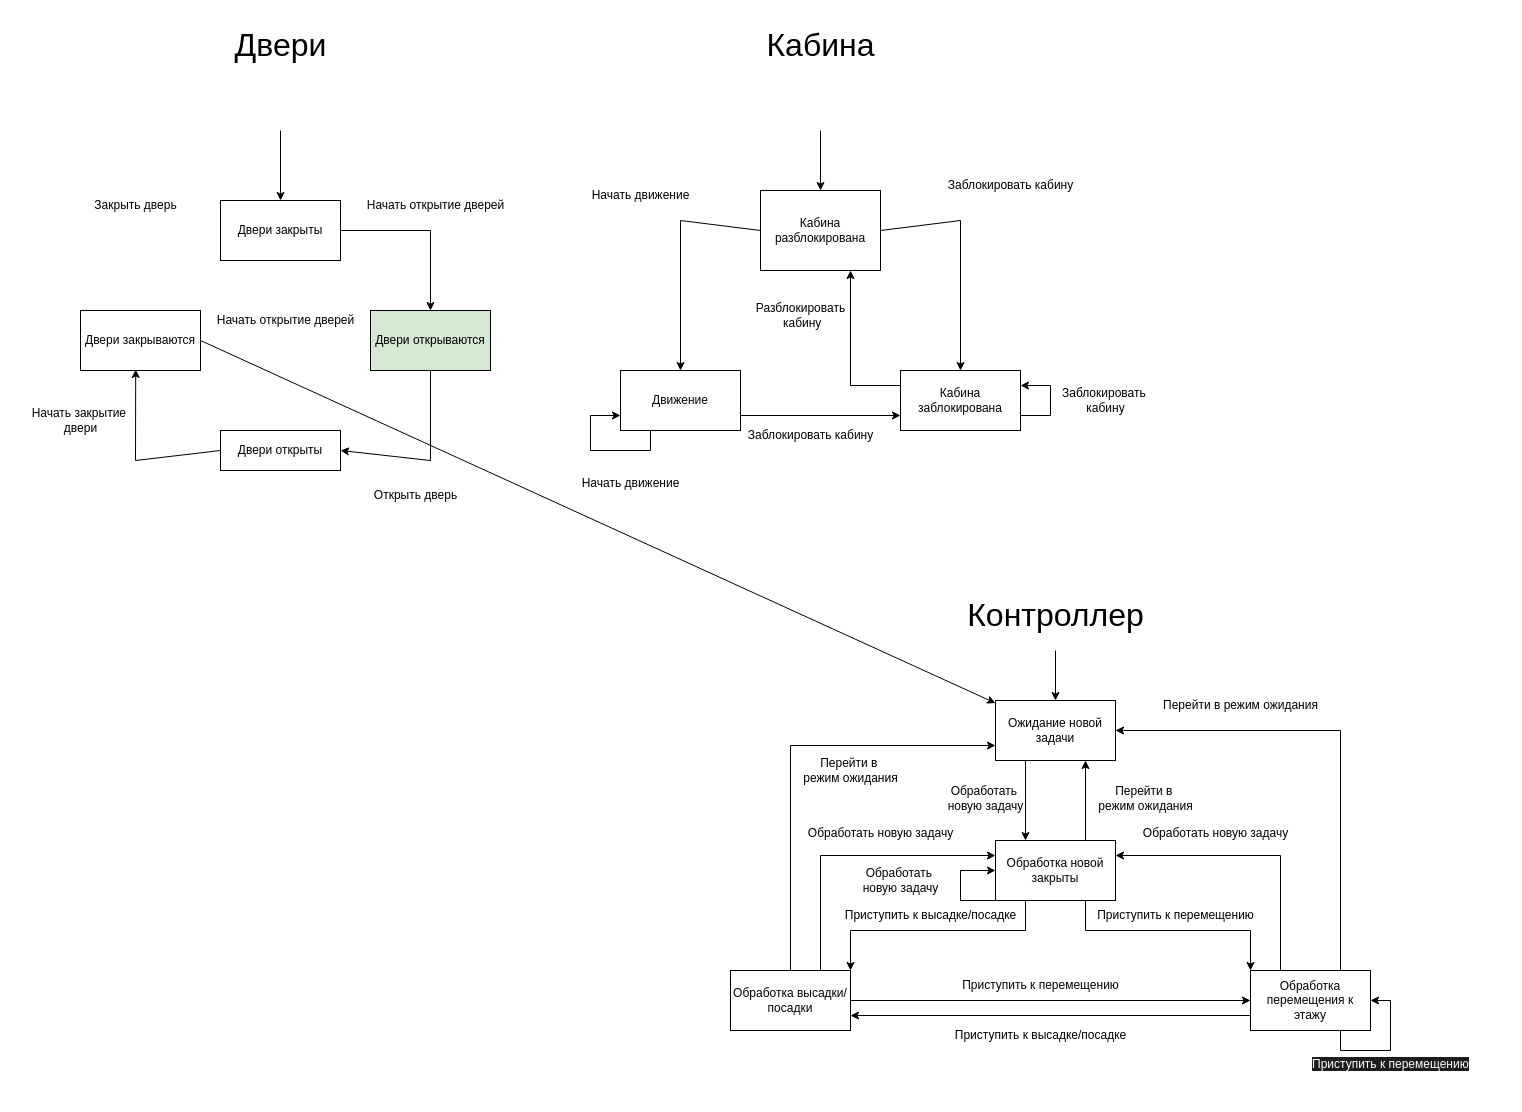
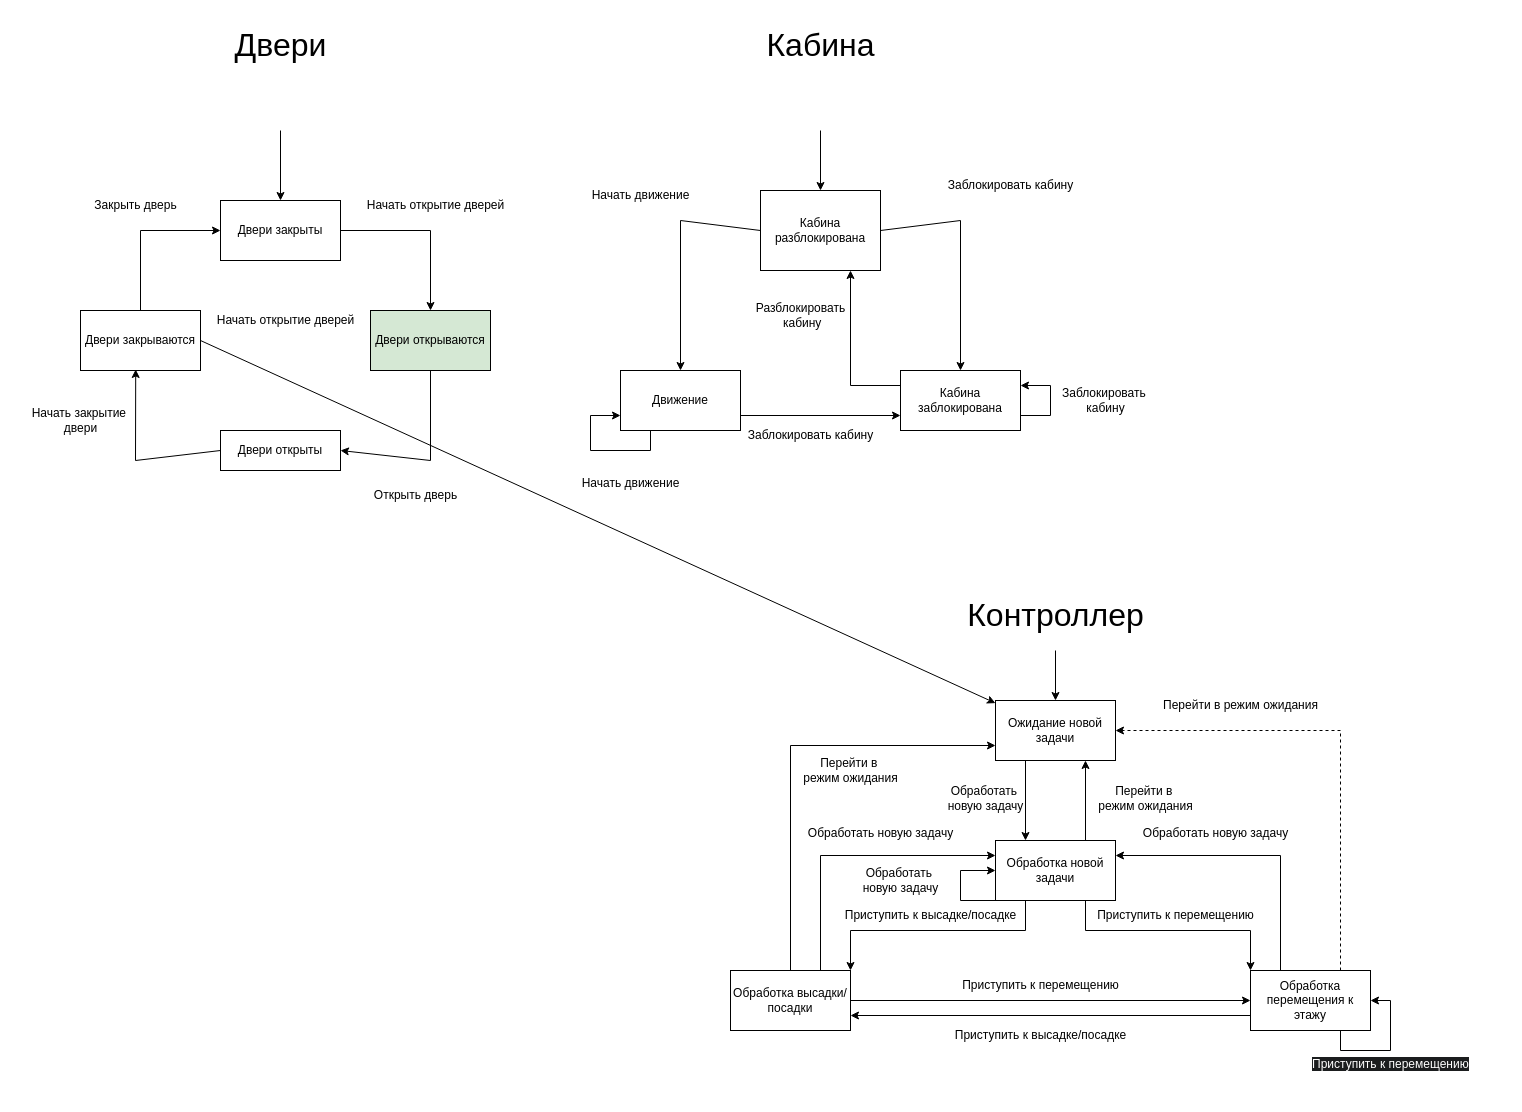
none -> (141, 235)
(1341, 741) -> (1341, 741)
(1056, 871) -> (1056, 871)
